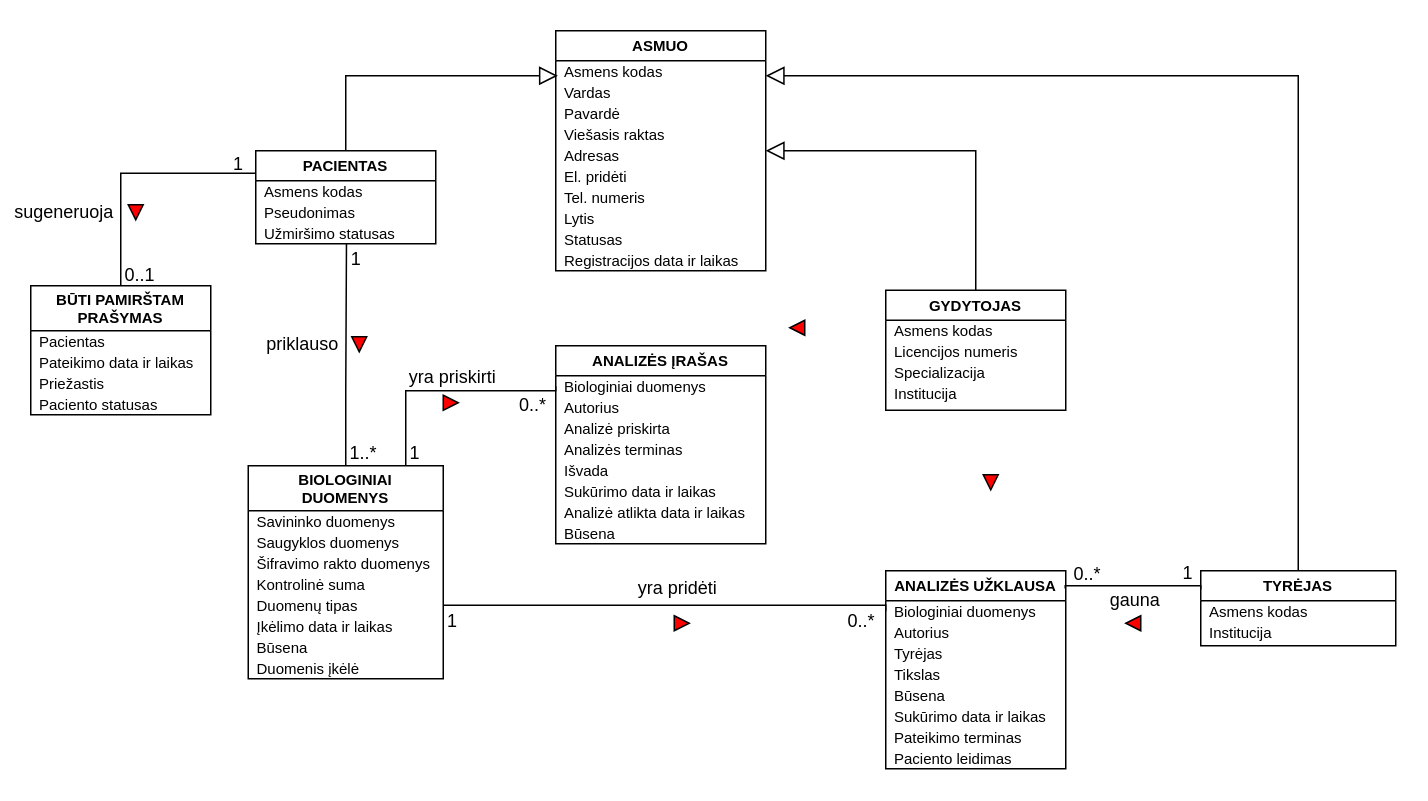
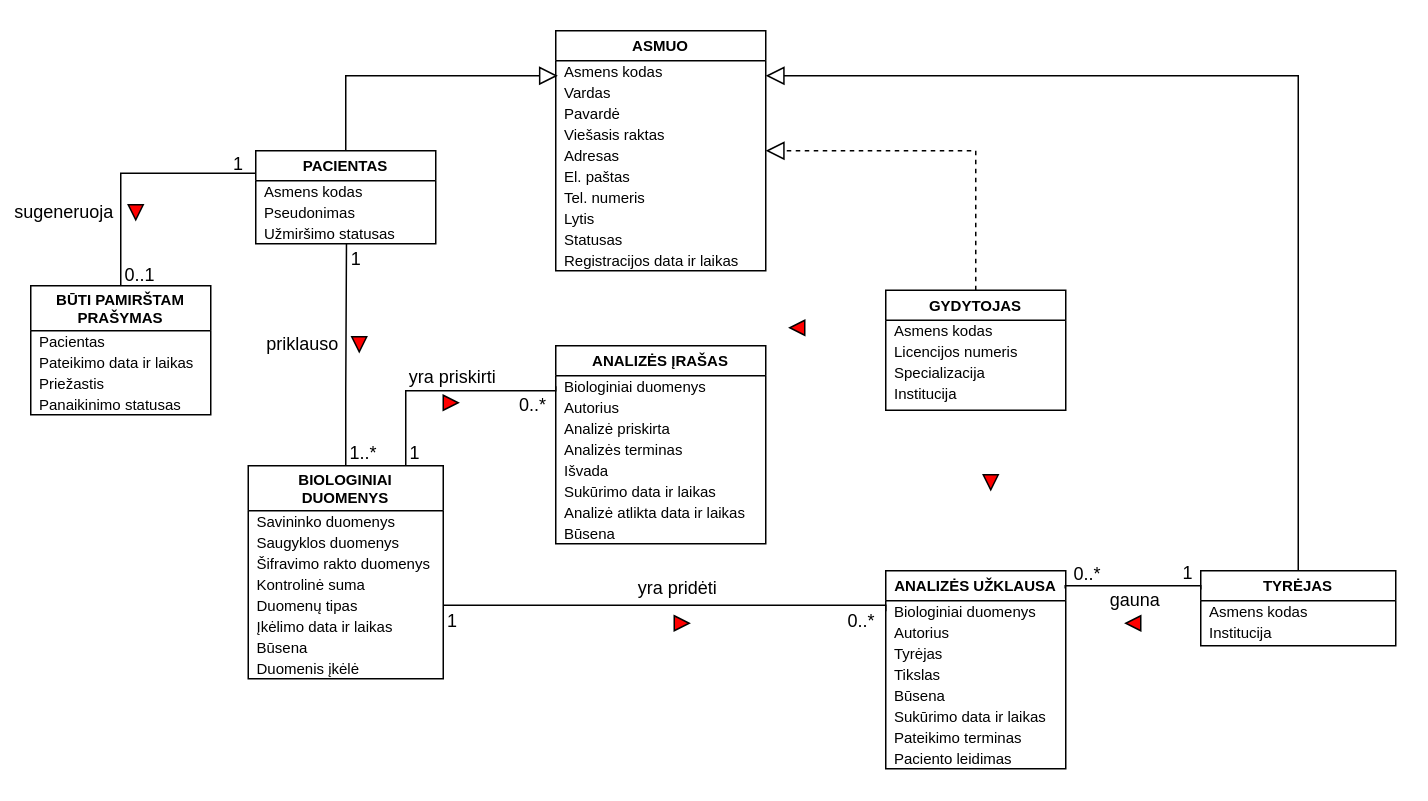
(949, 151) -> (949, 151)
(600, 177) -> (600, 177)
(107, 405) -> (115, 405)
